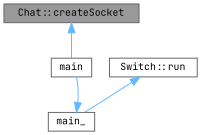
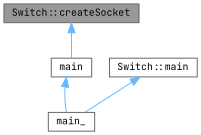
(71, 13) -> (71, 13)
(153, 68) -> (153, 68)
(78, 90) -> (65, 100)
